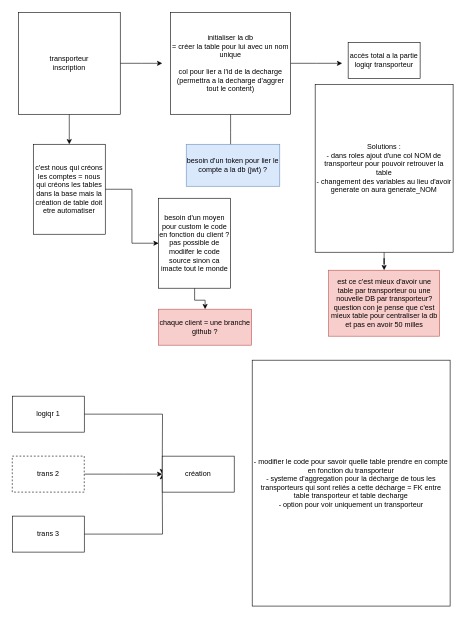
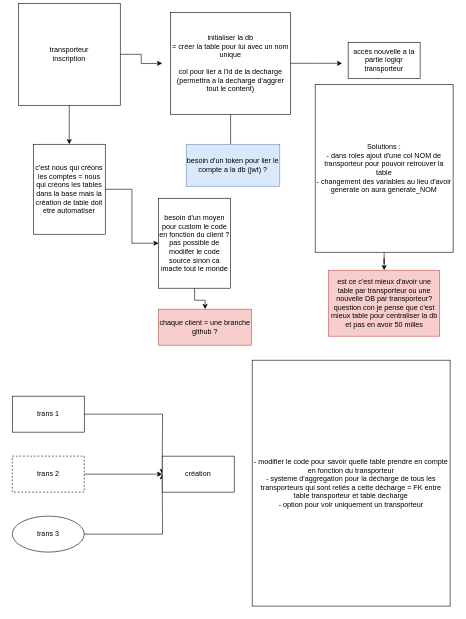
(384, 60) -> (384, 60)
(69, 63) -> (69, 54)
(48, 414) -> (48, 414)
(48, 534) -> (48, 534)
